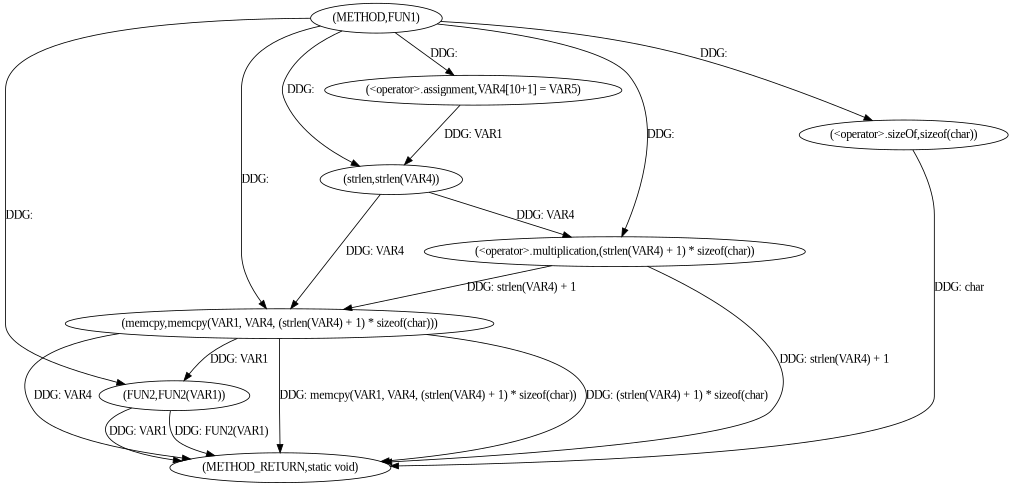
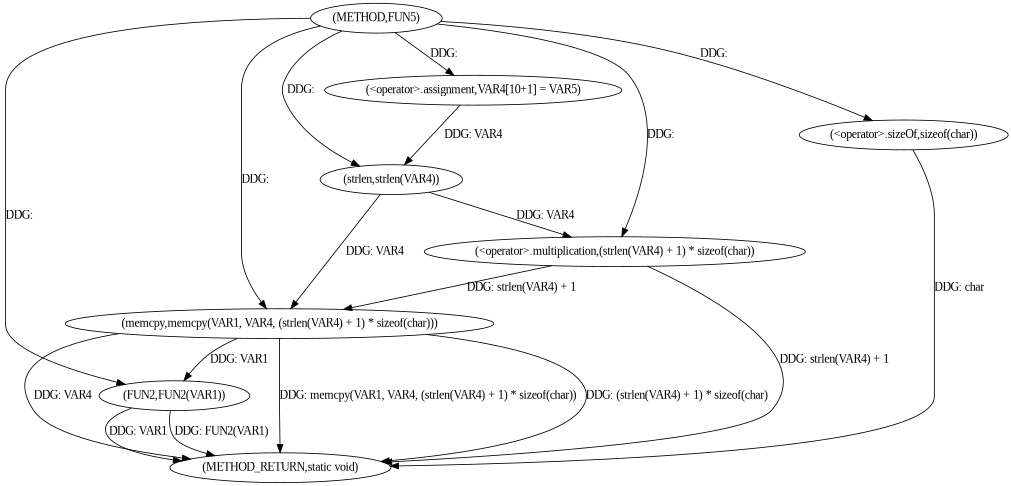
(376, 18) -> (376, 18)
(473, 135) -> (473, 135)
